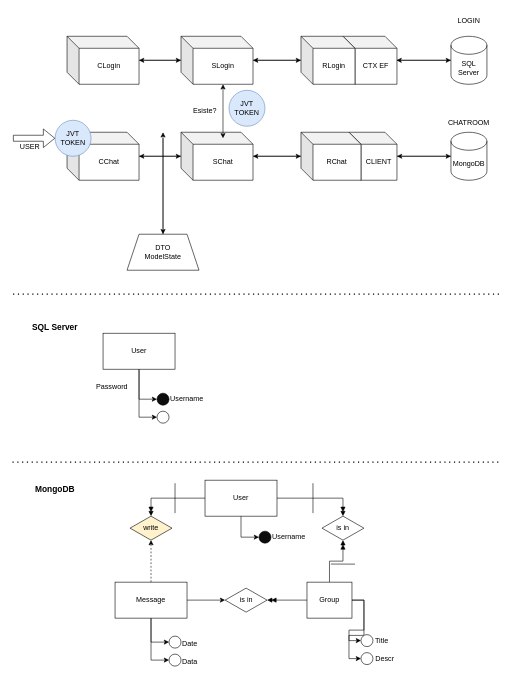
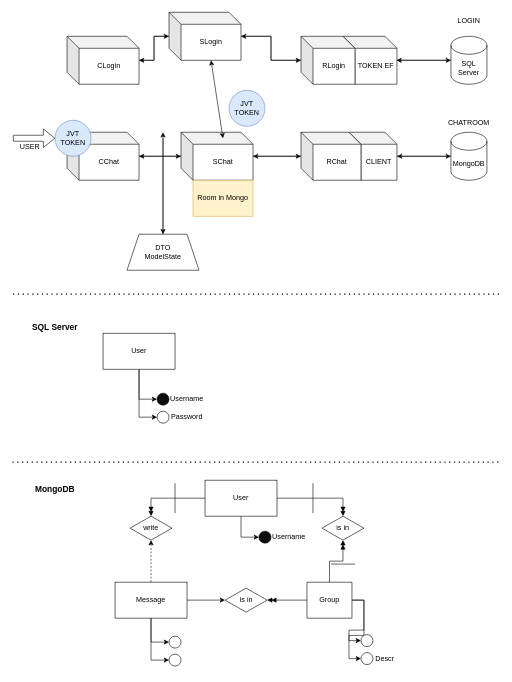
(217, 60) -> (205, 36)
(376, 66) -> (376, 66)
(205, 111) -> none
none -> (223, 198)
(112, 387) -> (187, 417)
(151, 528) -> (151, 528)
(382, 641) -> none
(190, 644) -> none
(190, 662) -> none
